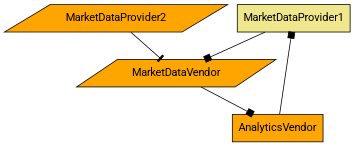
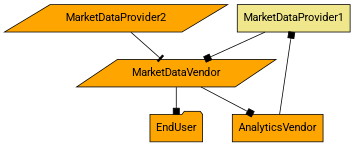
none -> (176, 128)
